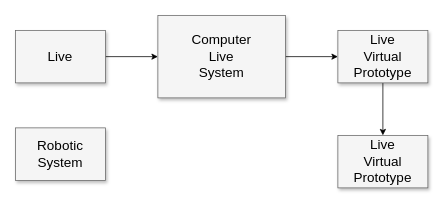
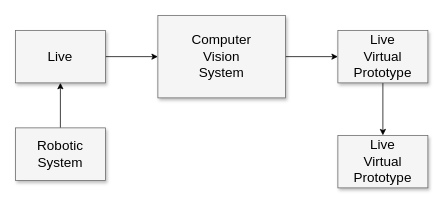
(222, 57) -> (222, 57)
none -> (60, 108)
